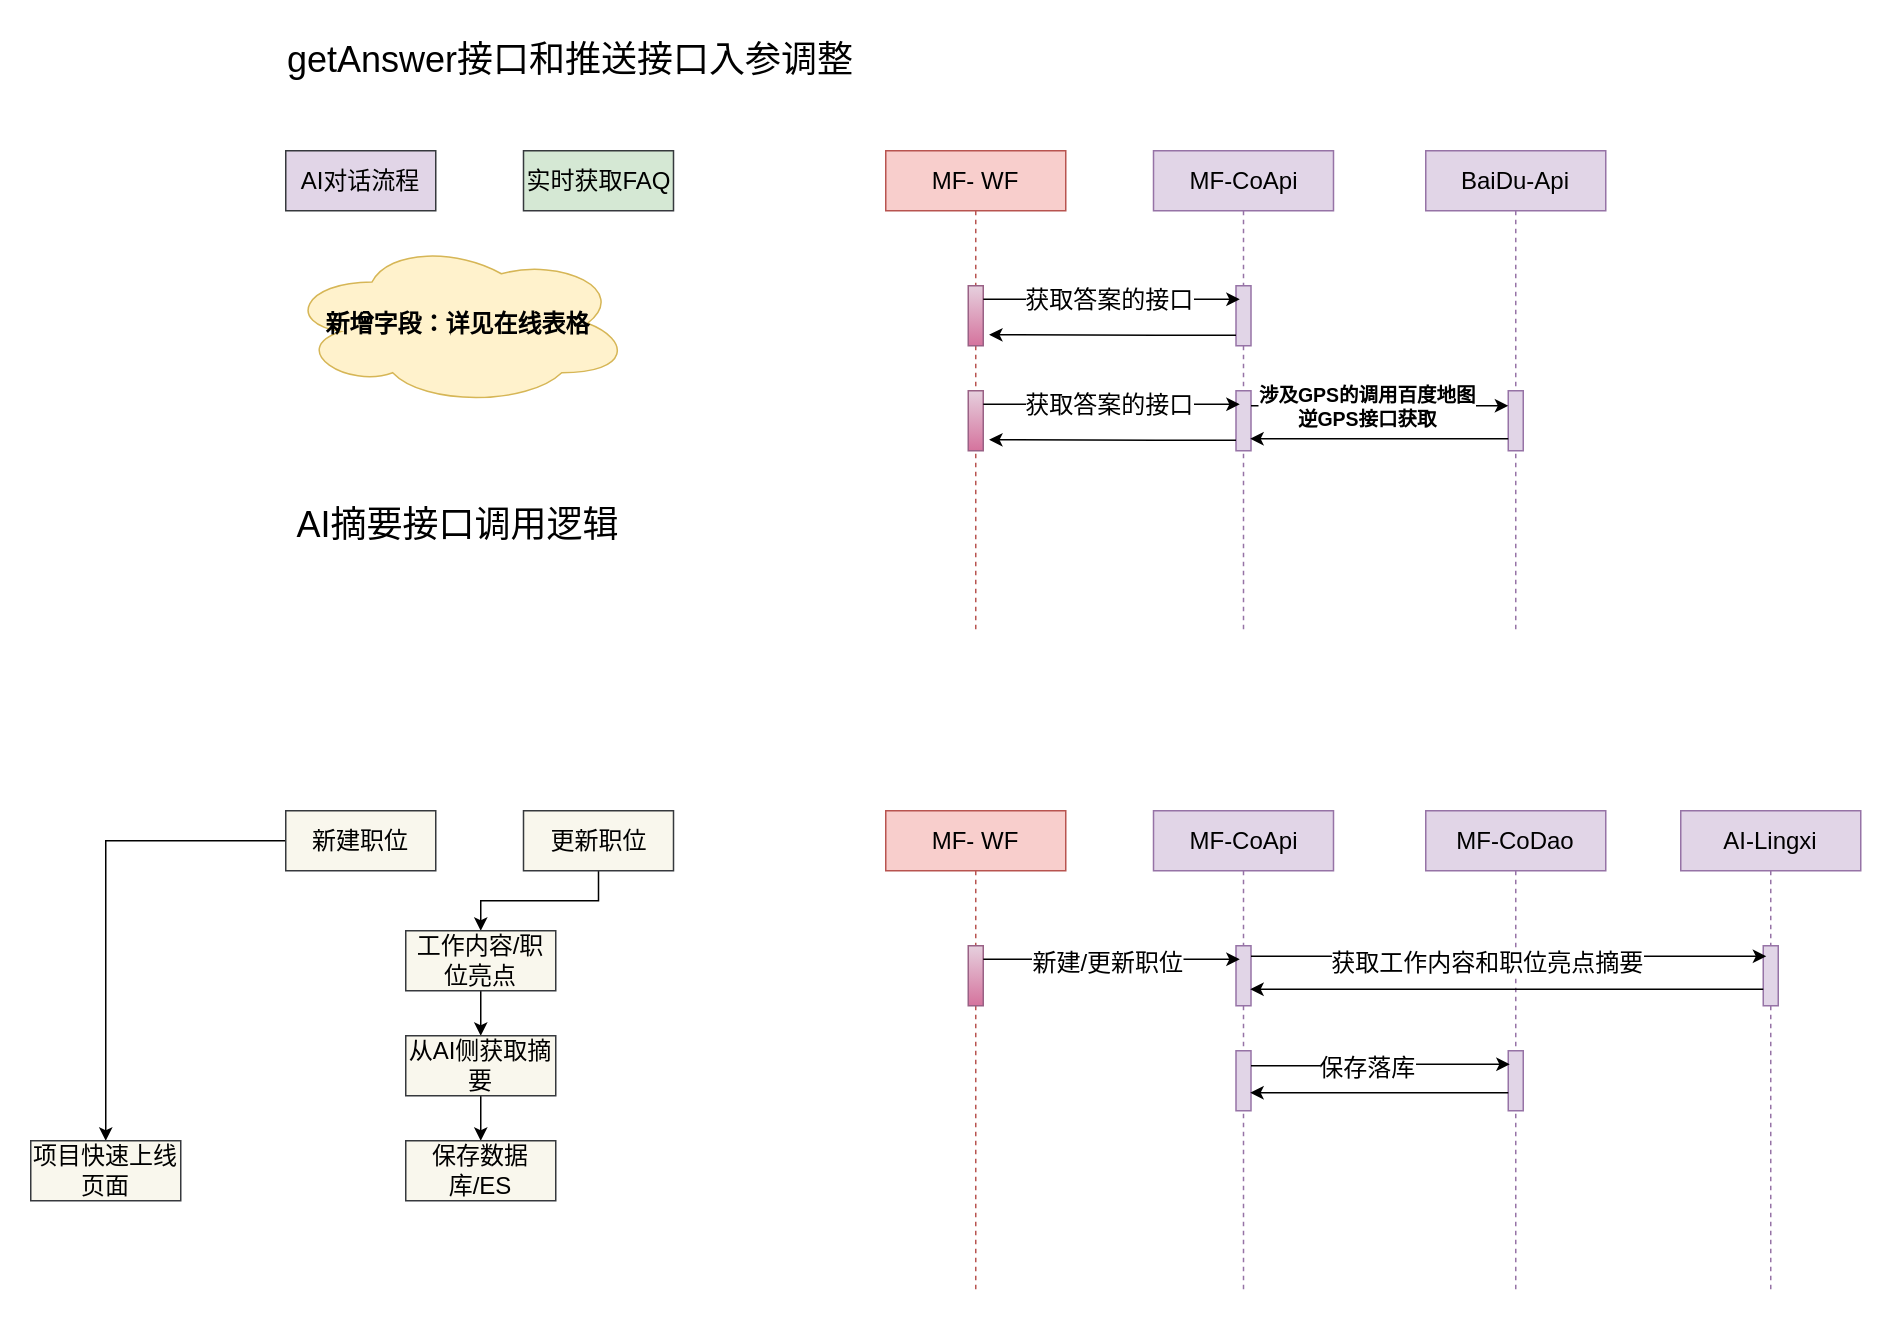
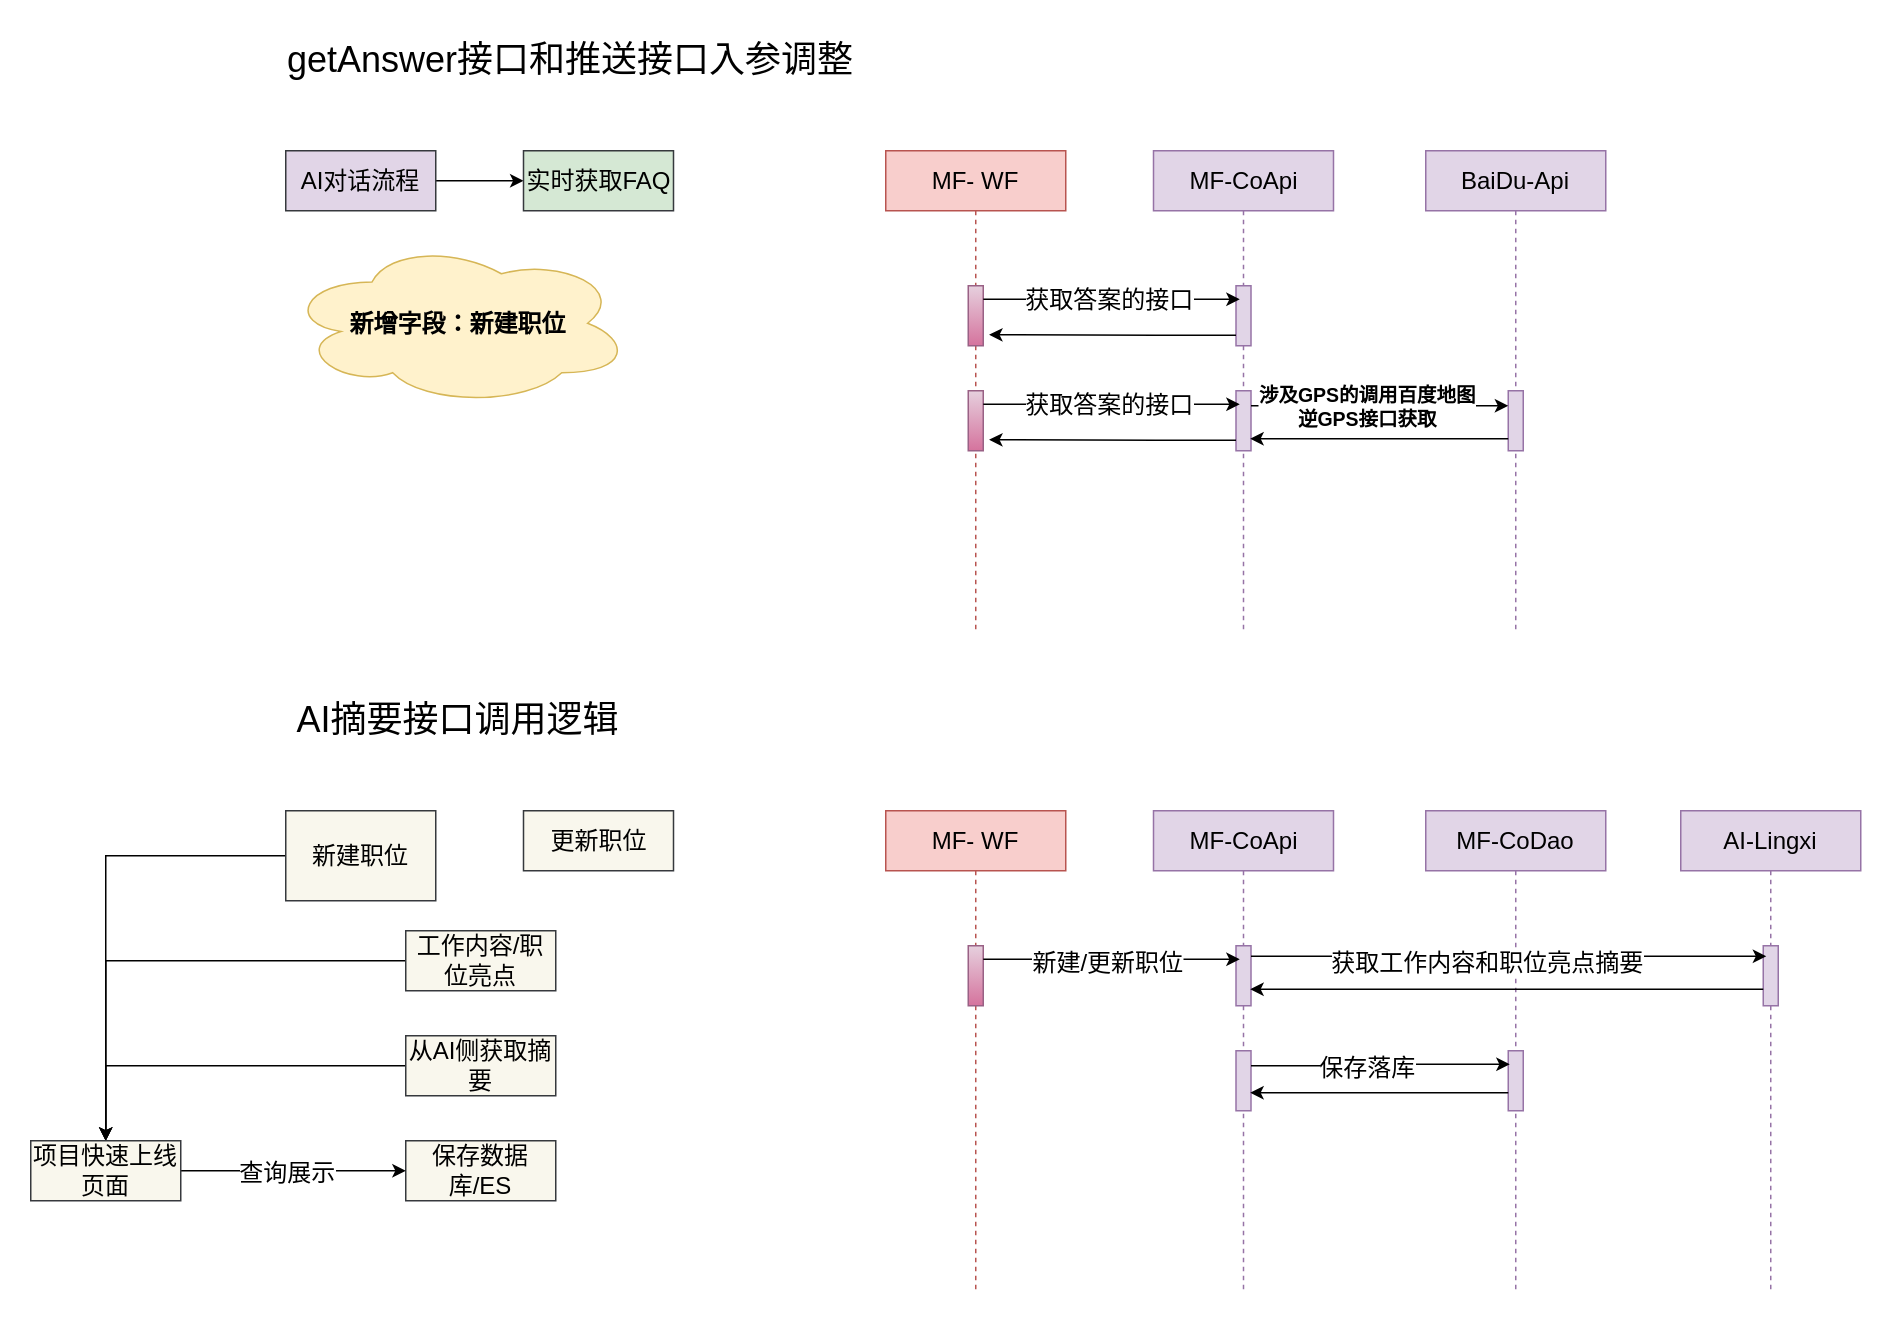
none -> (475, 181)
(458, 323) -> (458, 323)
(458, 526) -> (458, 721)
(361, 841) -> (361, 856)
(545, 901) -> none
(481, 1019) -> (257, 961)
(481, 1124) -> (257, 1066)
none -> (288, 1171)
